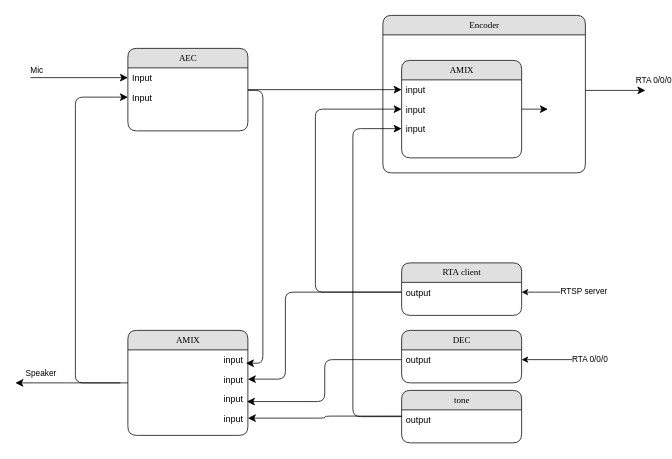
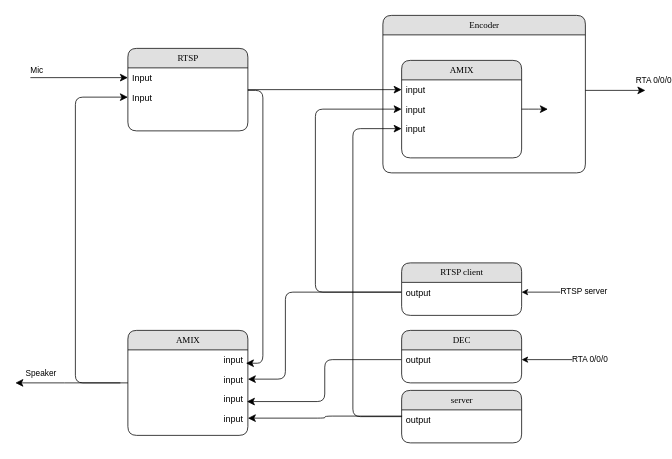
(188, 58) -> (188, 58)
(462, 273) -> (462, 273)
(462, 400) -> (462, 400)
